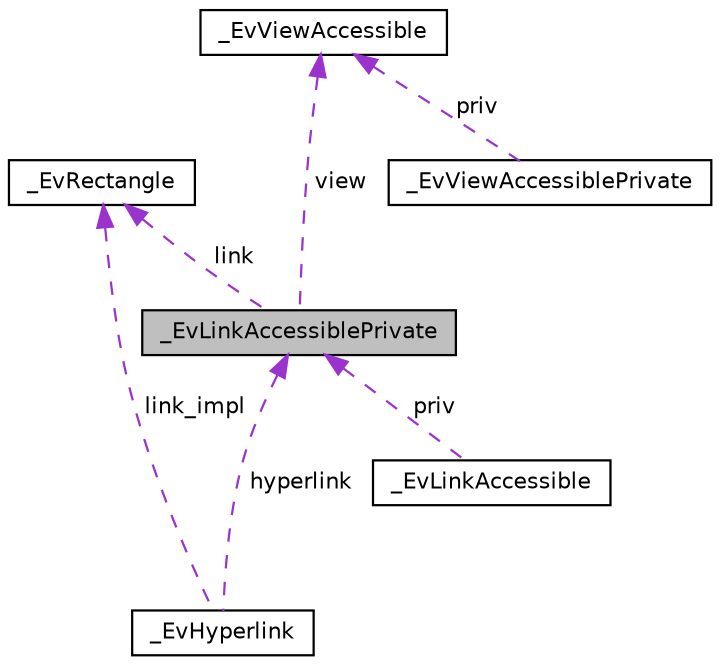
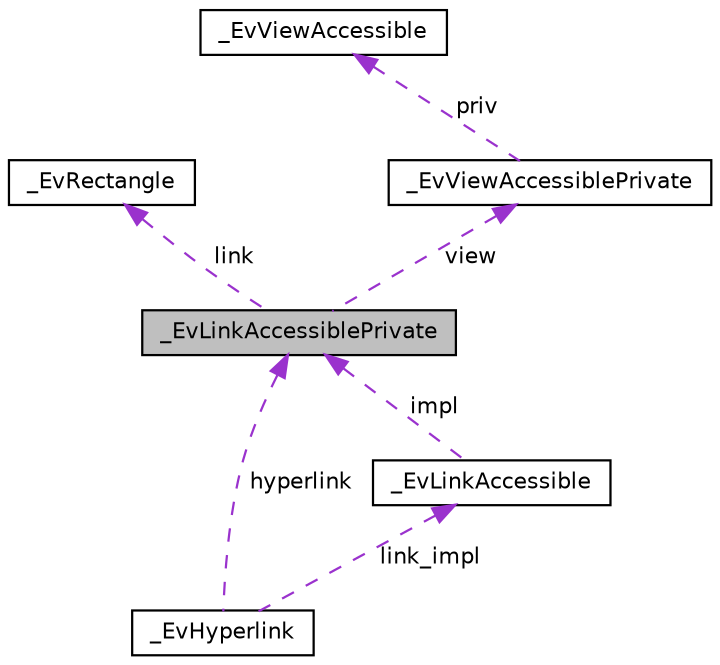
(305, 193) -> (414, 264)
(431, 408) -> (431, 408)
(140, 425) -> (347, 563)
